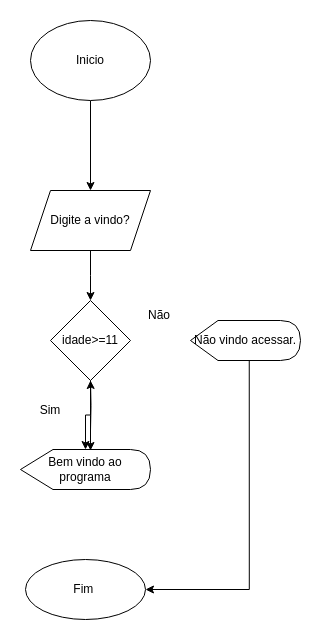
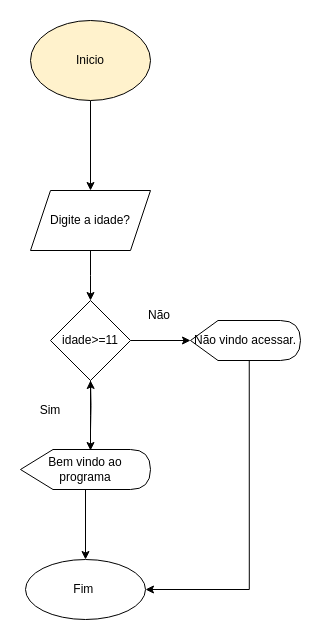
(91, 61) -> (91, 61)
(91, 221) -> (91, 221)
(86, 427) -> (157, 341)
none -> (86, 521)
